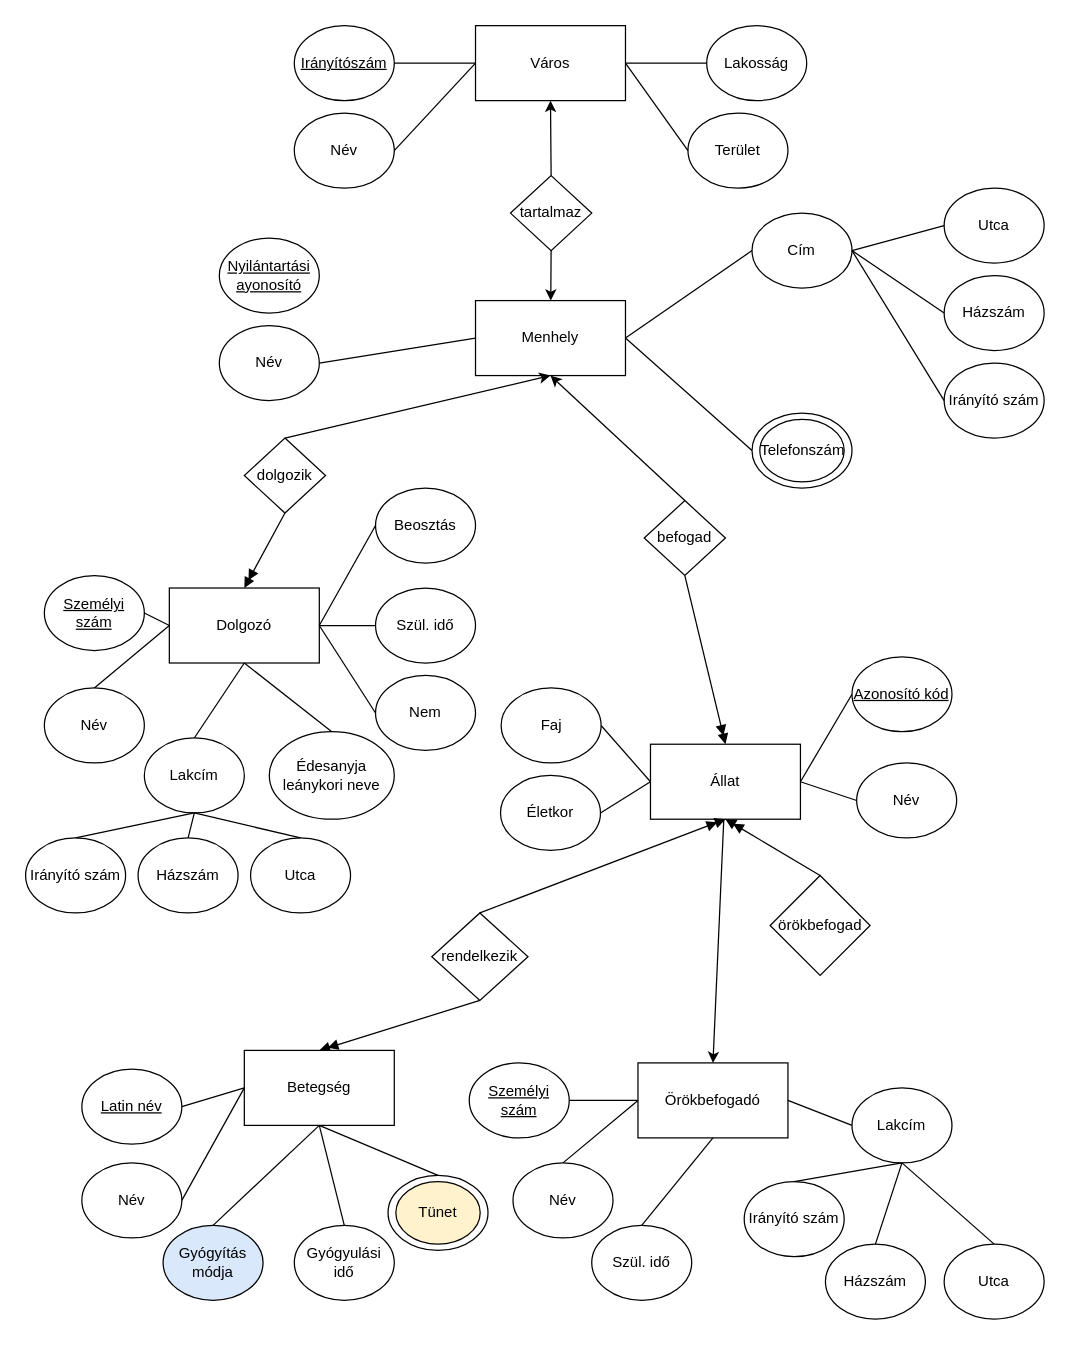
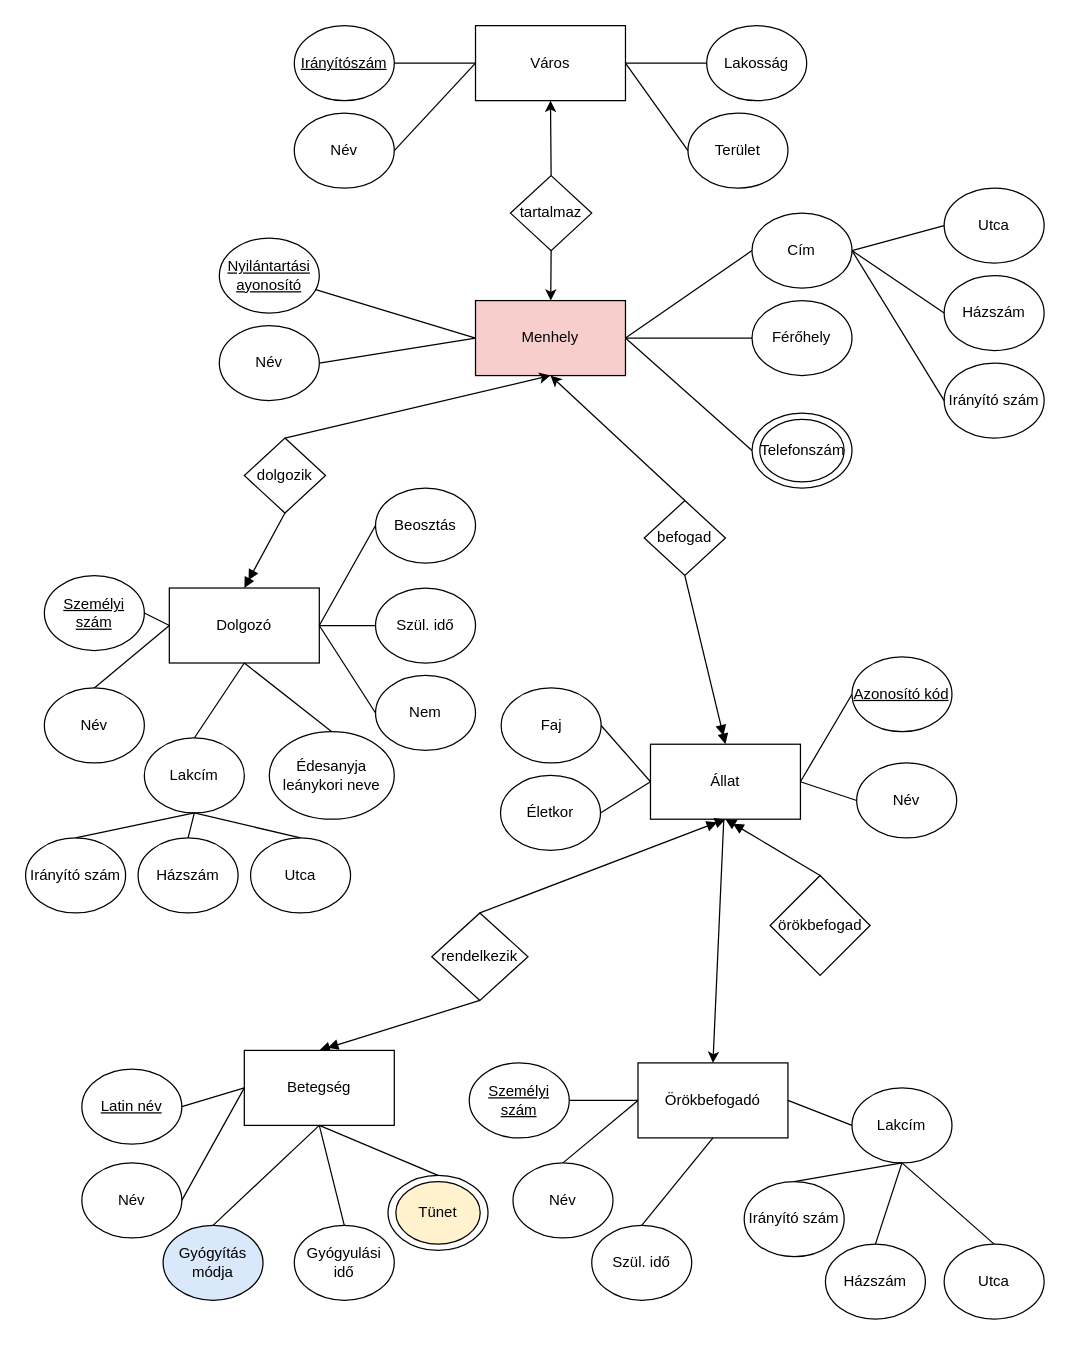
none -> (395, 314)
(551, 338) -> (551, 338)
none -> (691, 338)
none -> (802, 338)
